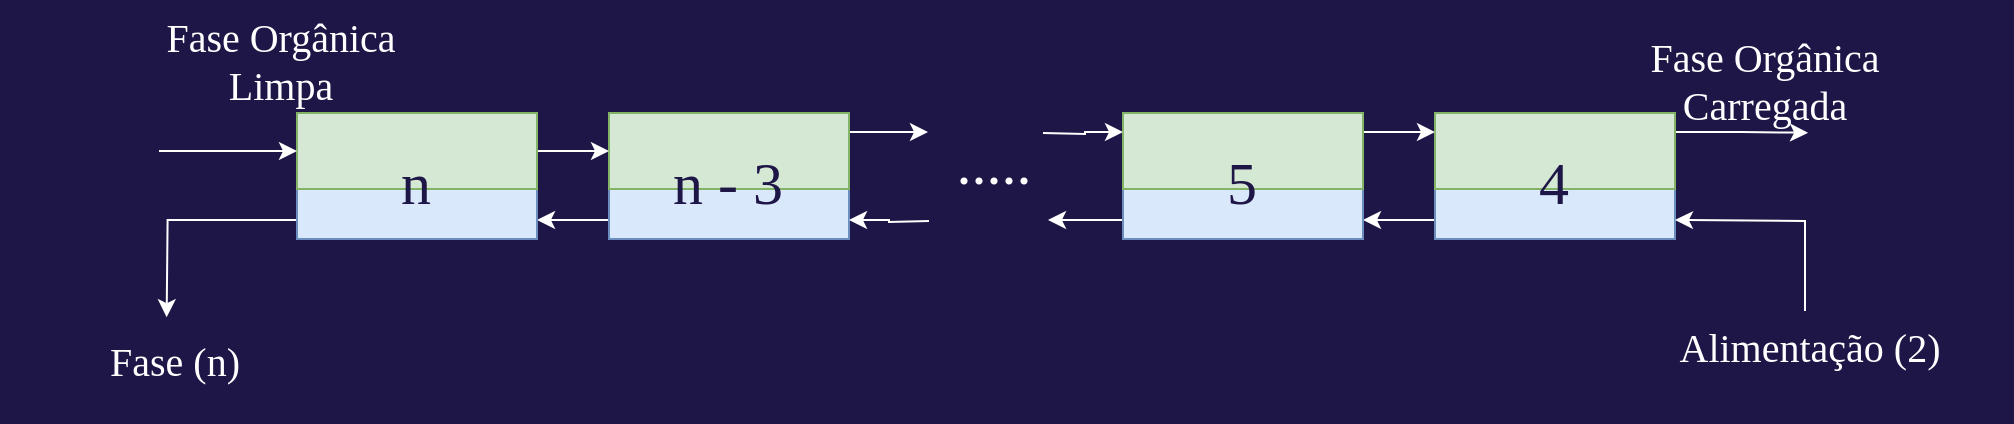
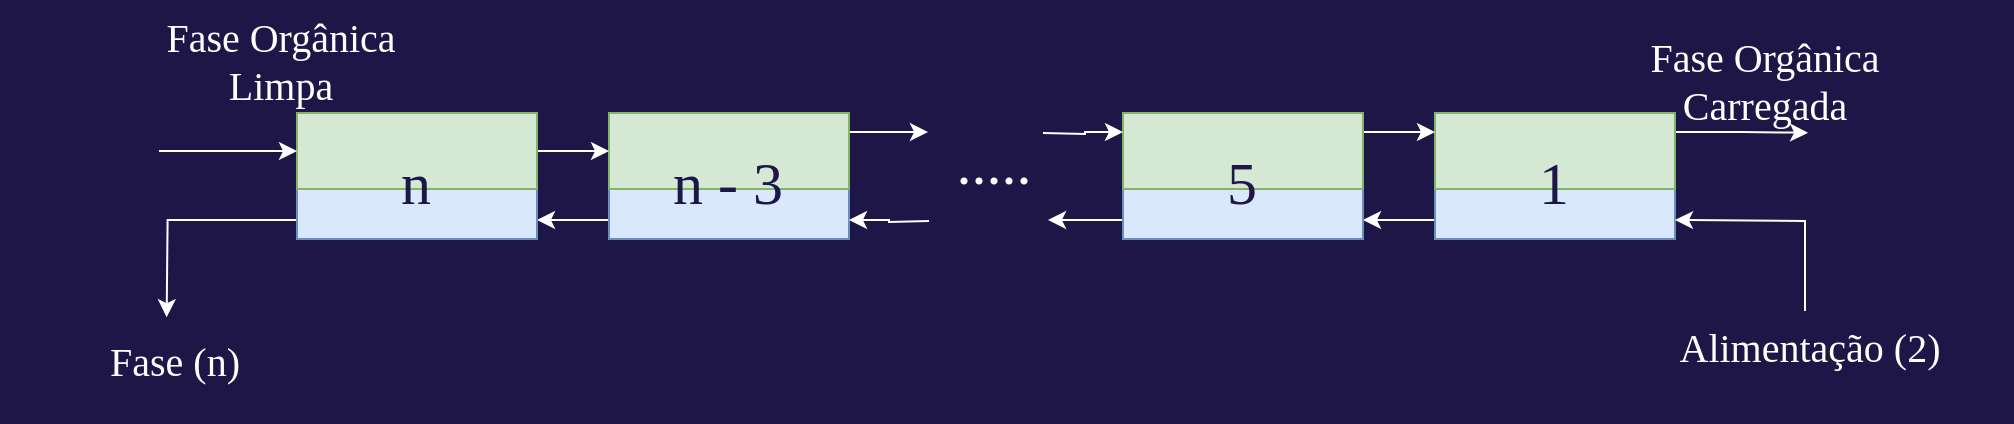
(1555, 183) -> (1555, 183)
